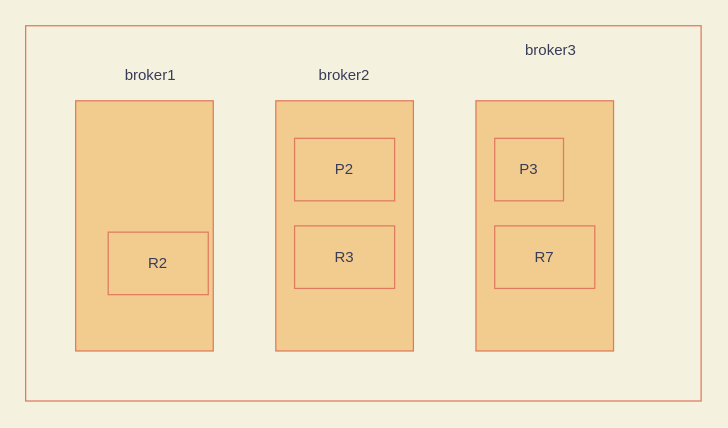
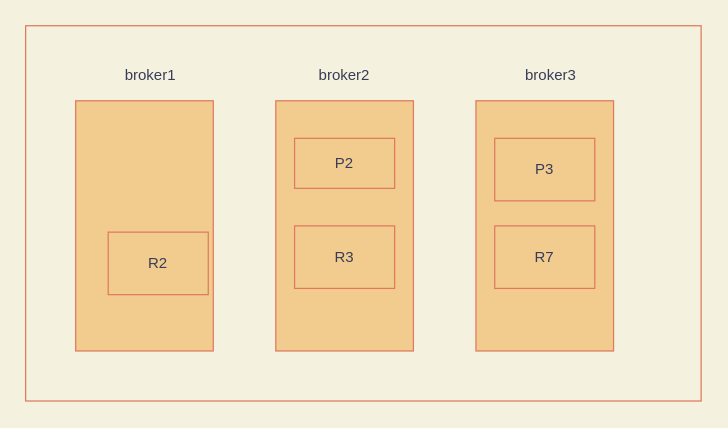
(551, 51) -> (551, 76)
(344, 169) -> (344, 163)
(529, 169) -> (544, 169)
